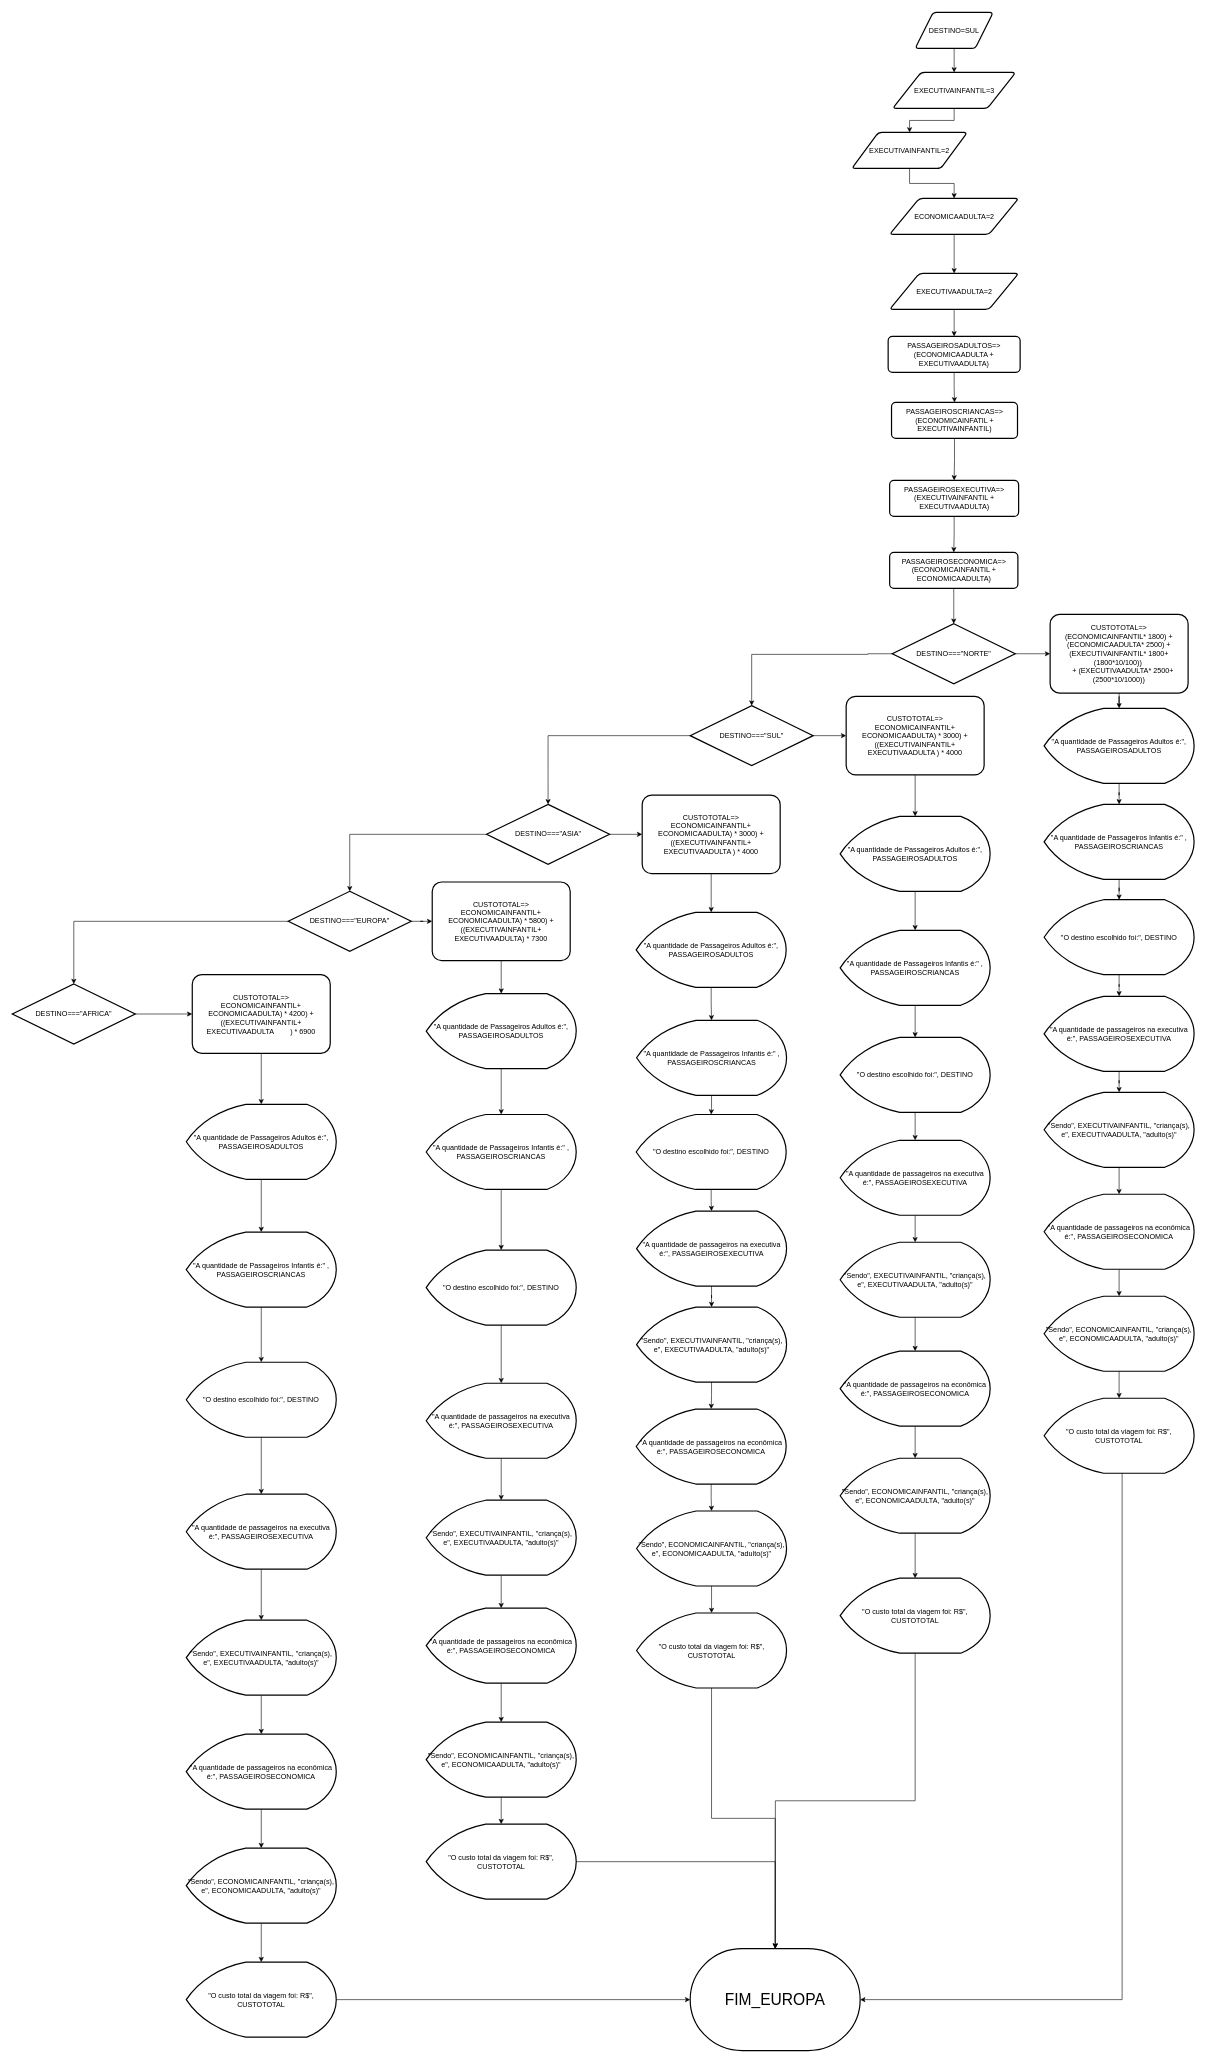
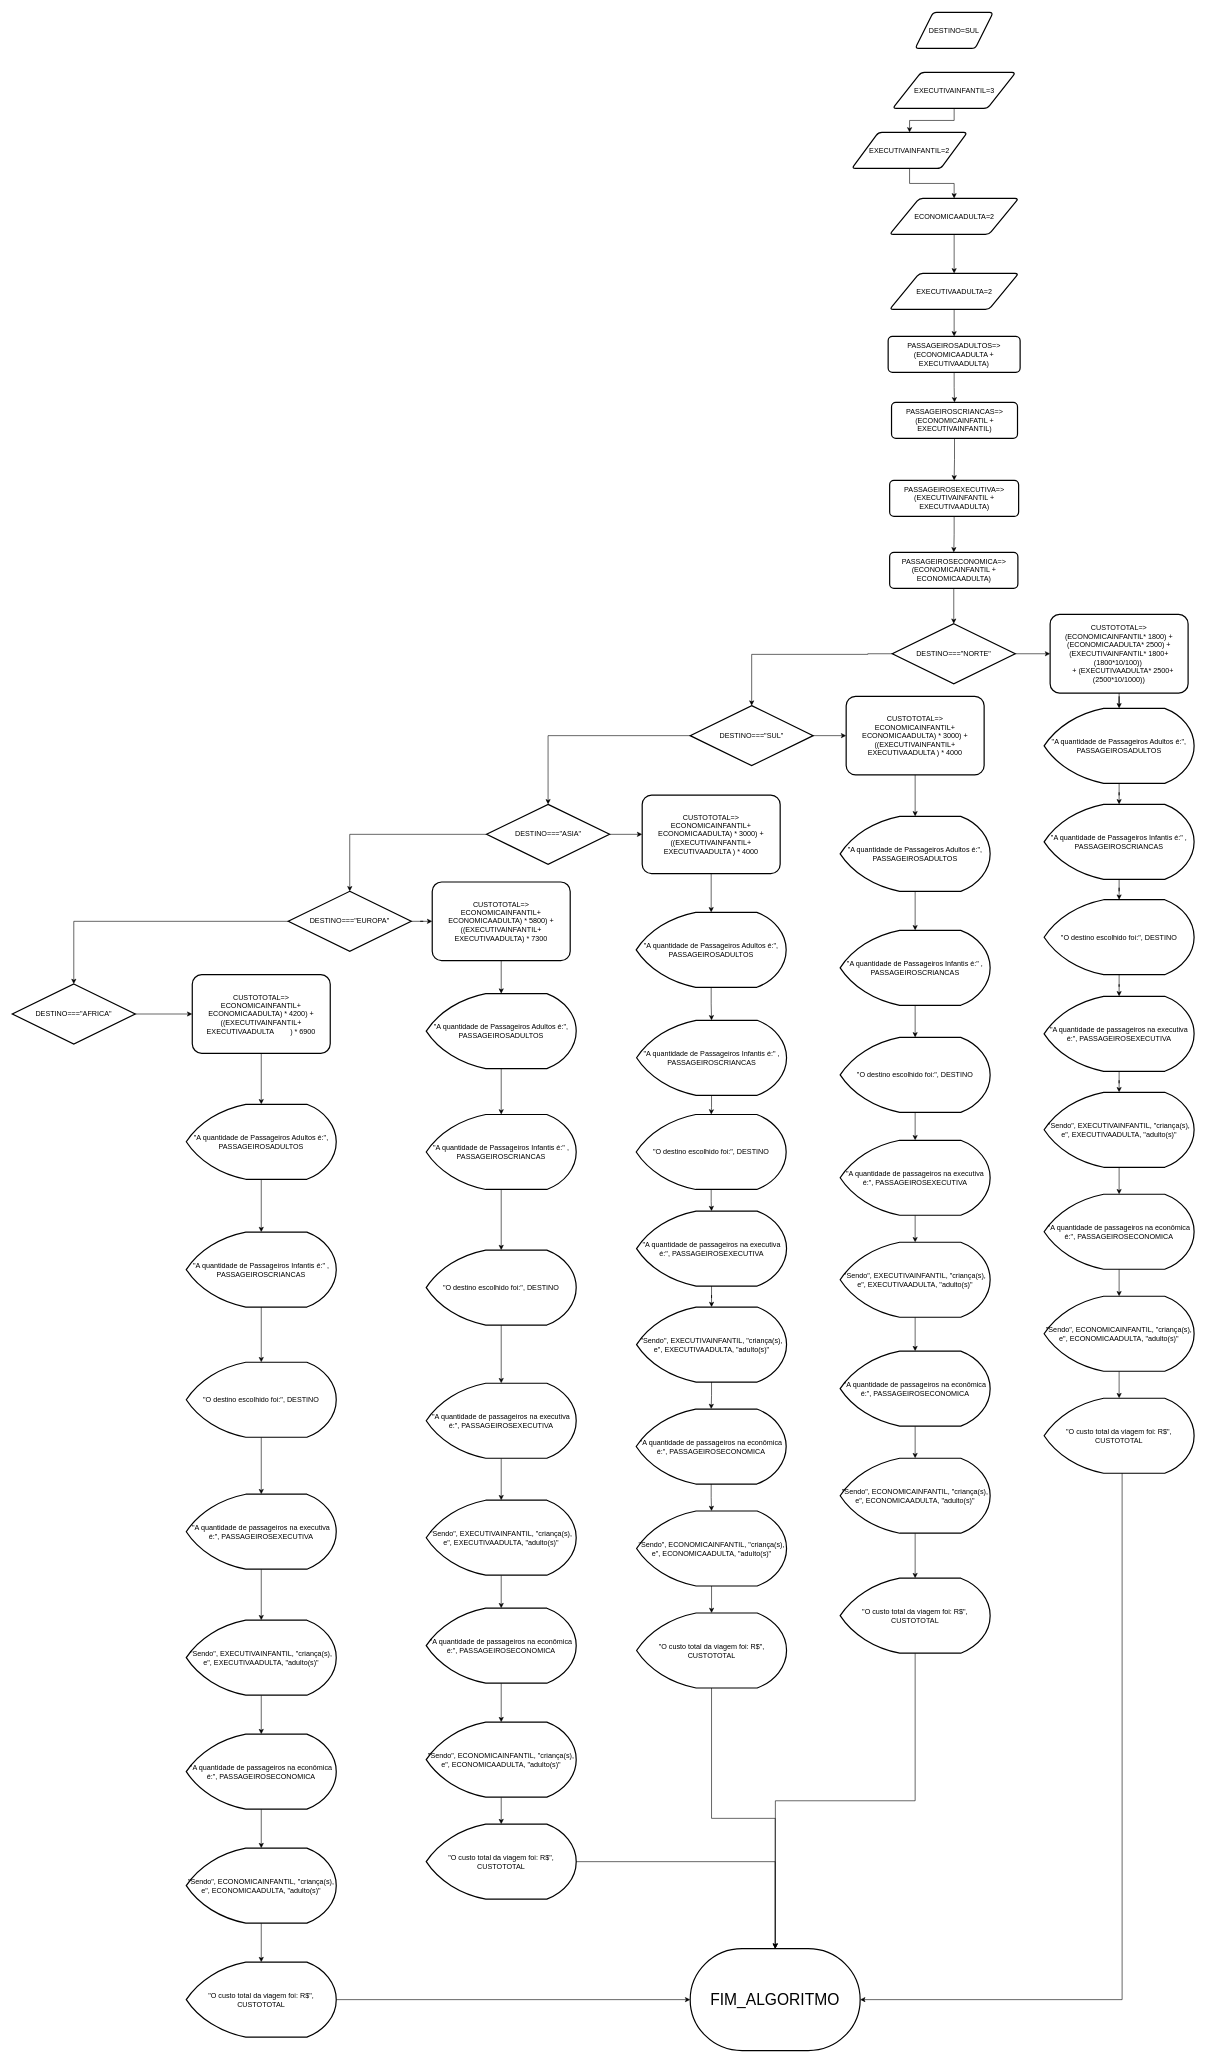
(954, 66) -> none
(775, 2000) -> (775, 2000)
